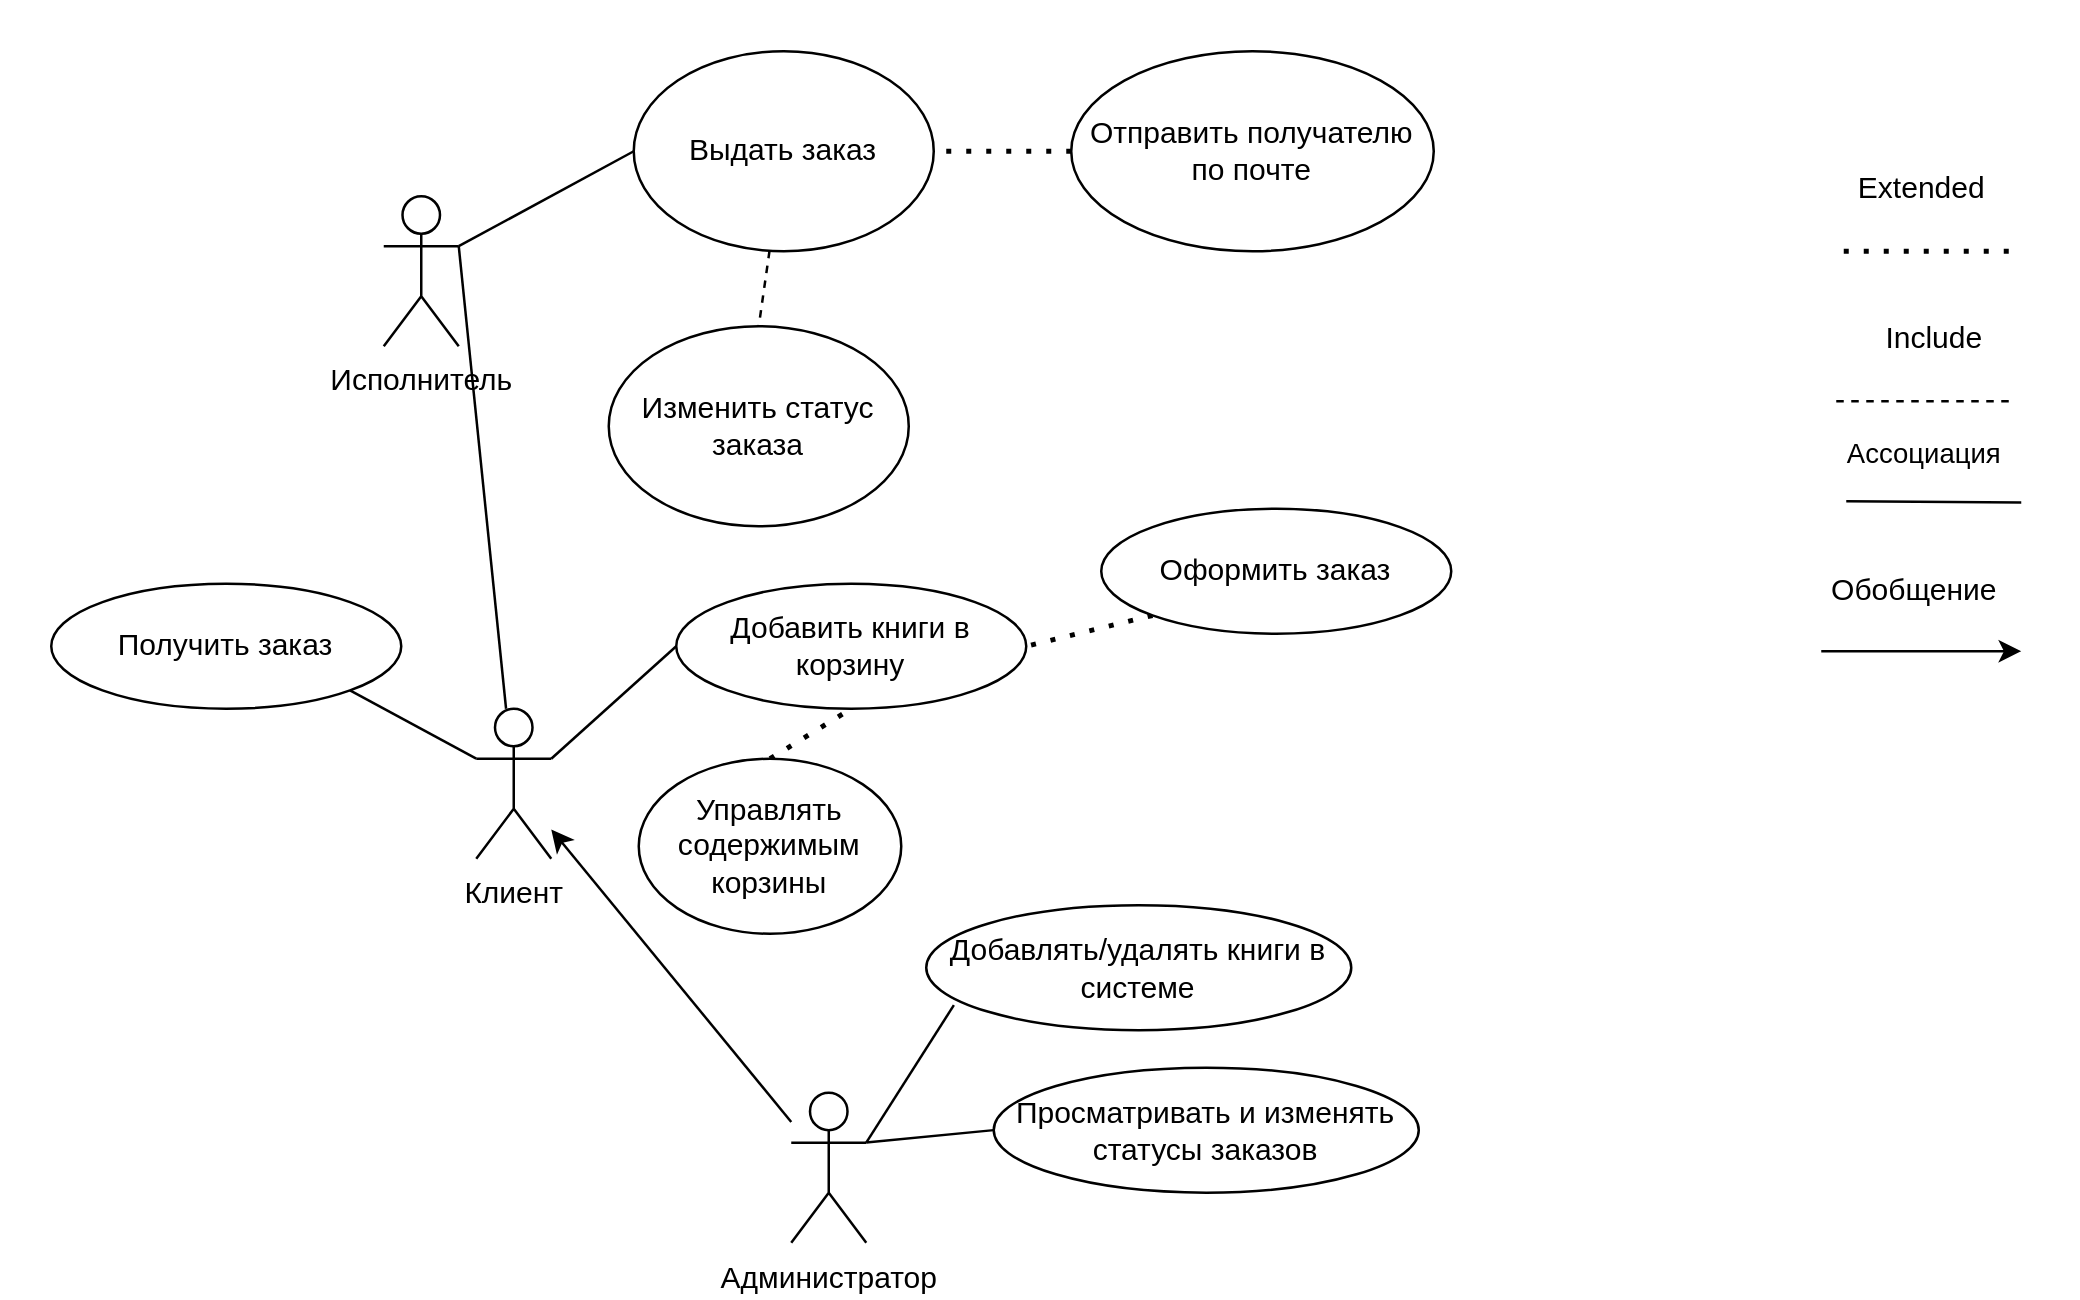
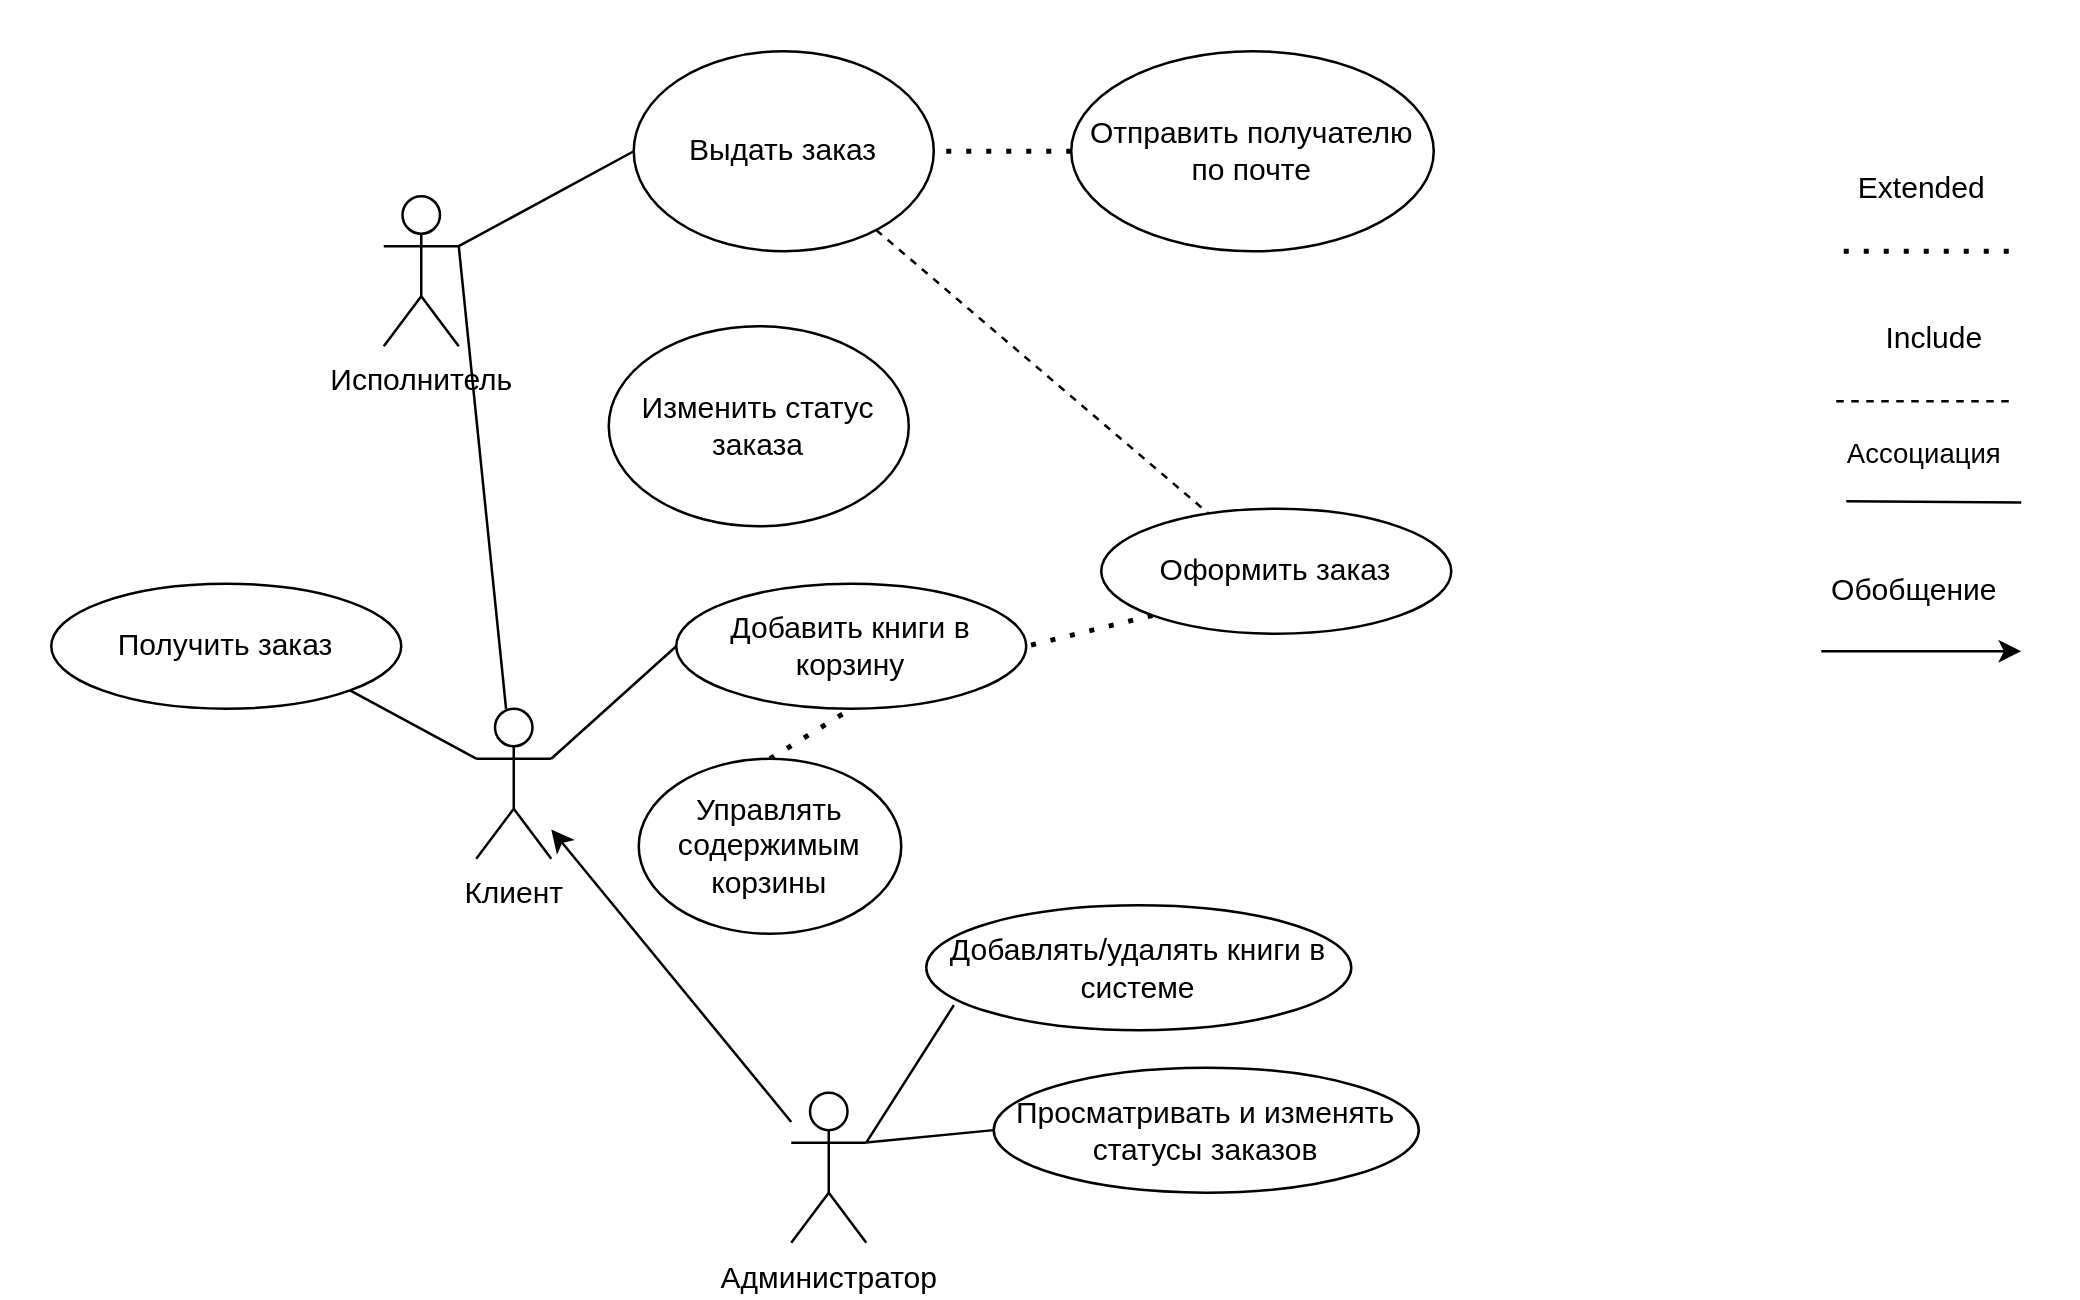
(765, 285) -> (1039, 369)
